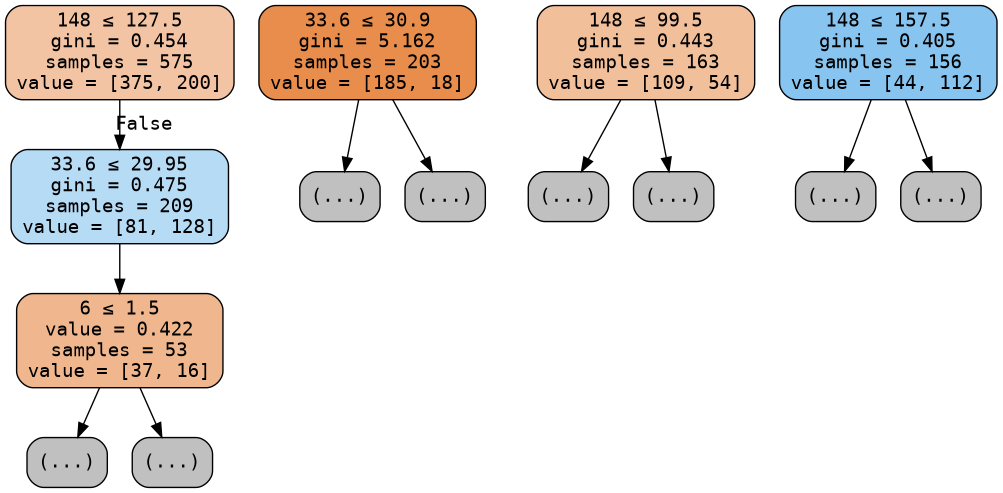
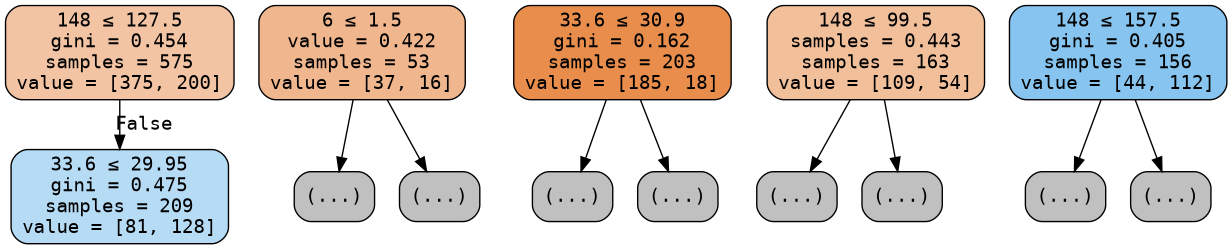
(368, 42) -> (622, 42)
(646, 42) -> (876, 42)
(120, 261) -> none
